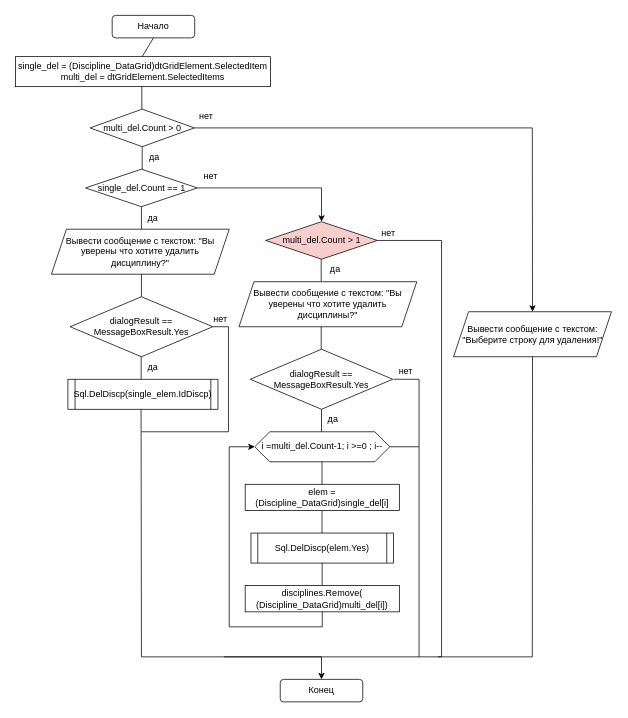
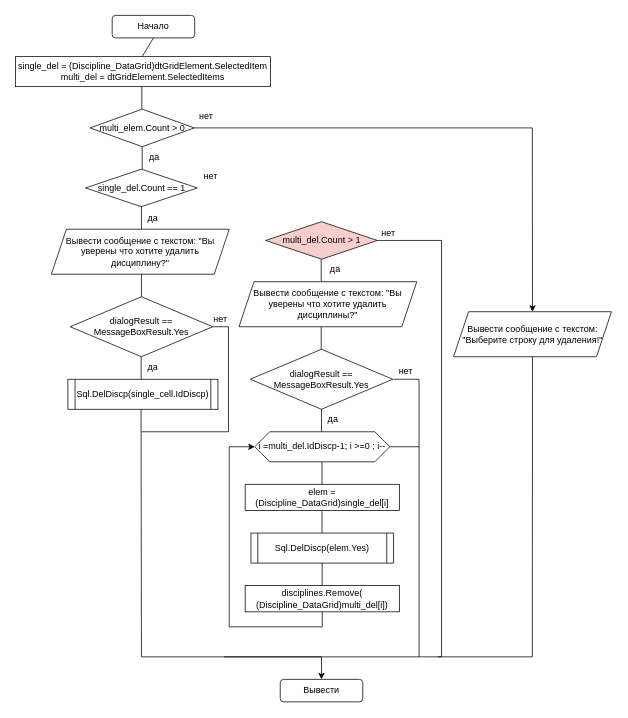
(143, 128) -> (143, 128)
(321, 201) -> none
(143, 394) -> (143, 394)
(322, 447) -> (322, 447)
(321, 690) -> (321, 690)
